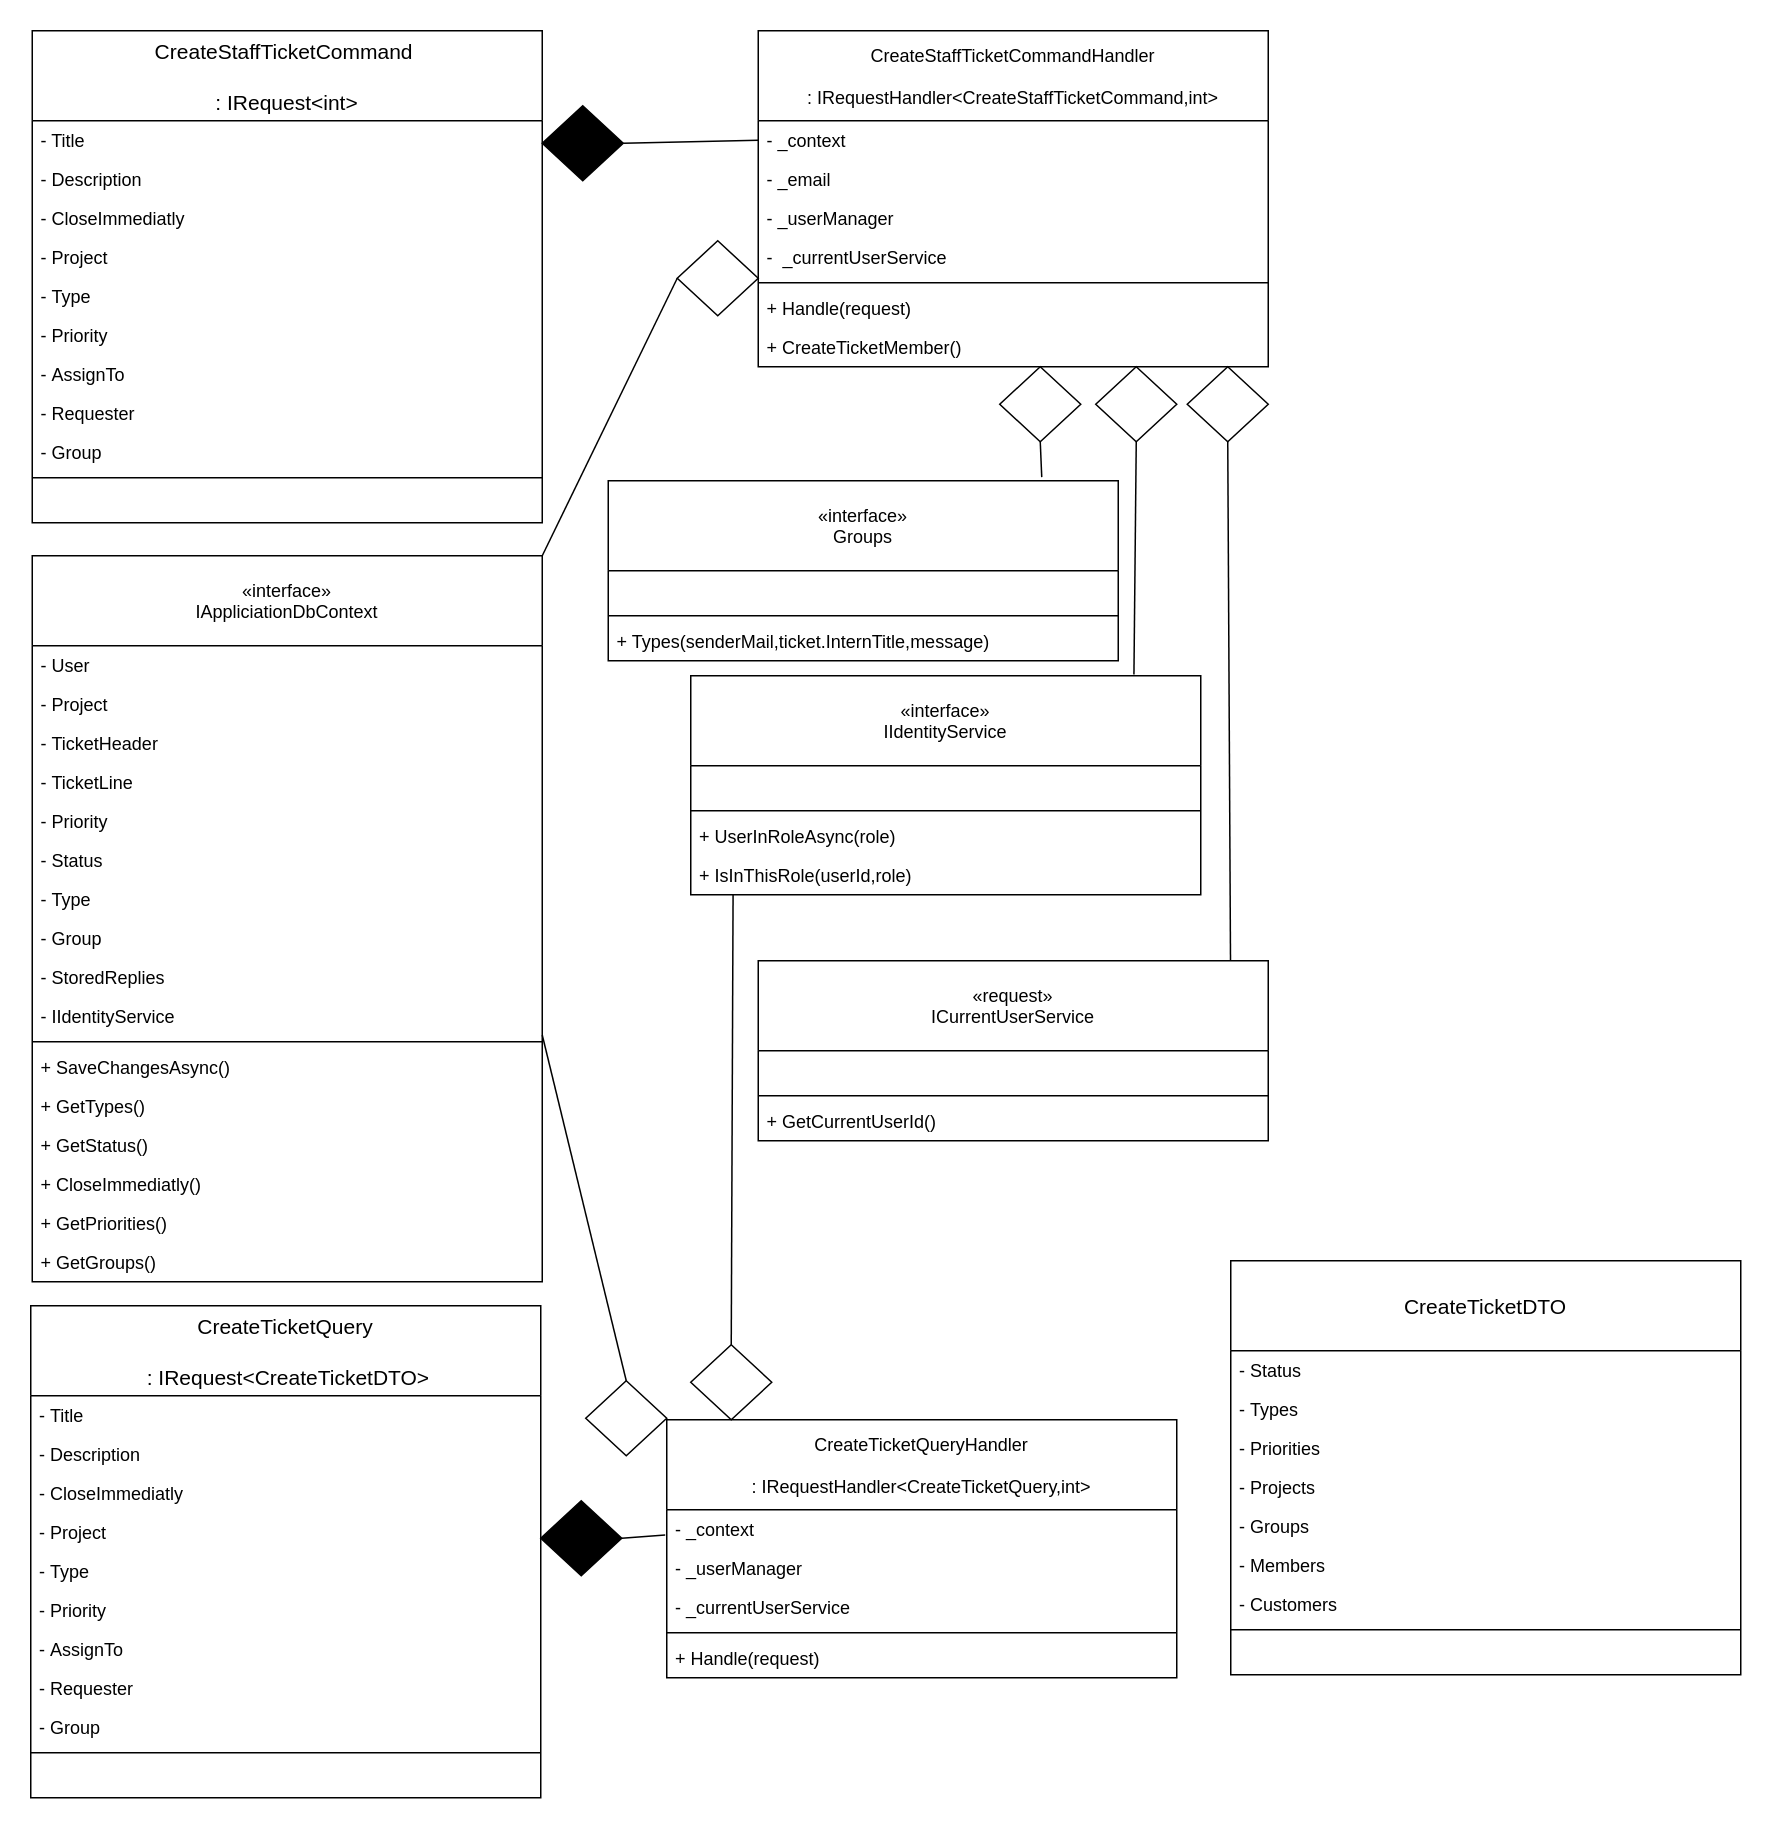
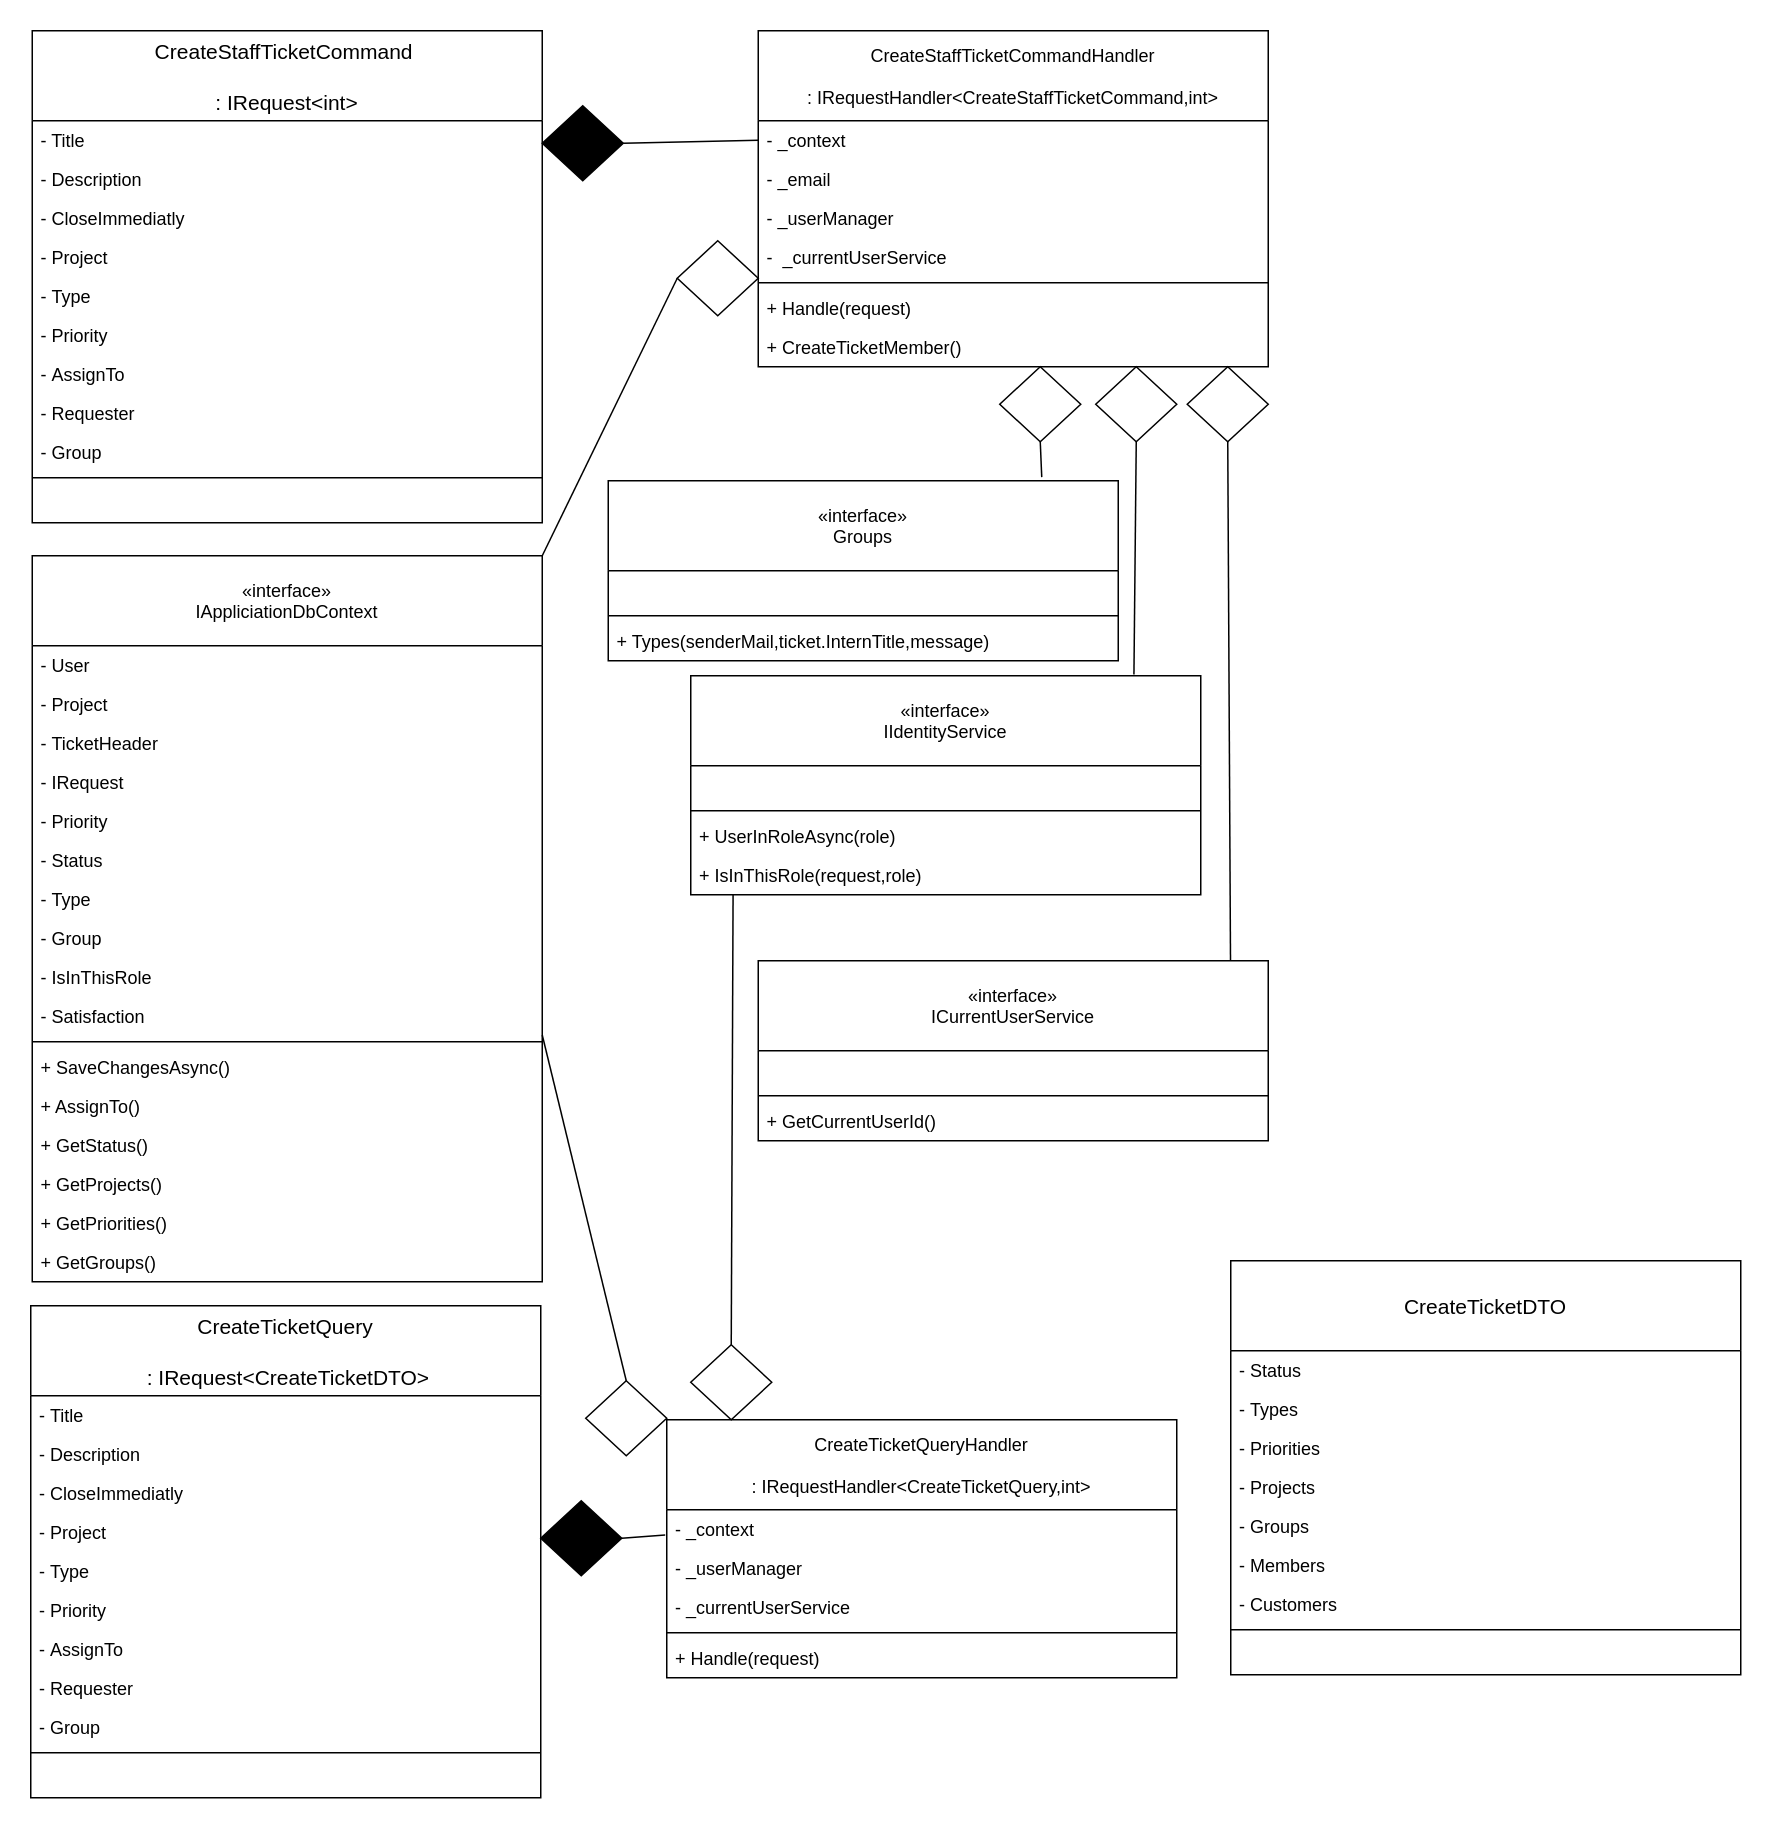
(96, 783) -> (91, 783)
(823, 876) -> (828, 876)
(111, 978) -> (106, 978)
(1013, 996) -> (1013, 996)
(127, 1017) -> (106, 1017)
(99, 1107) -> (96, 1107)
(127, 1185) -> (114, 1185)
